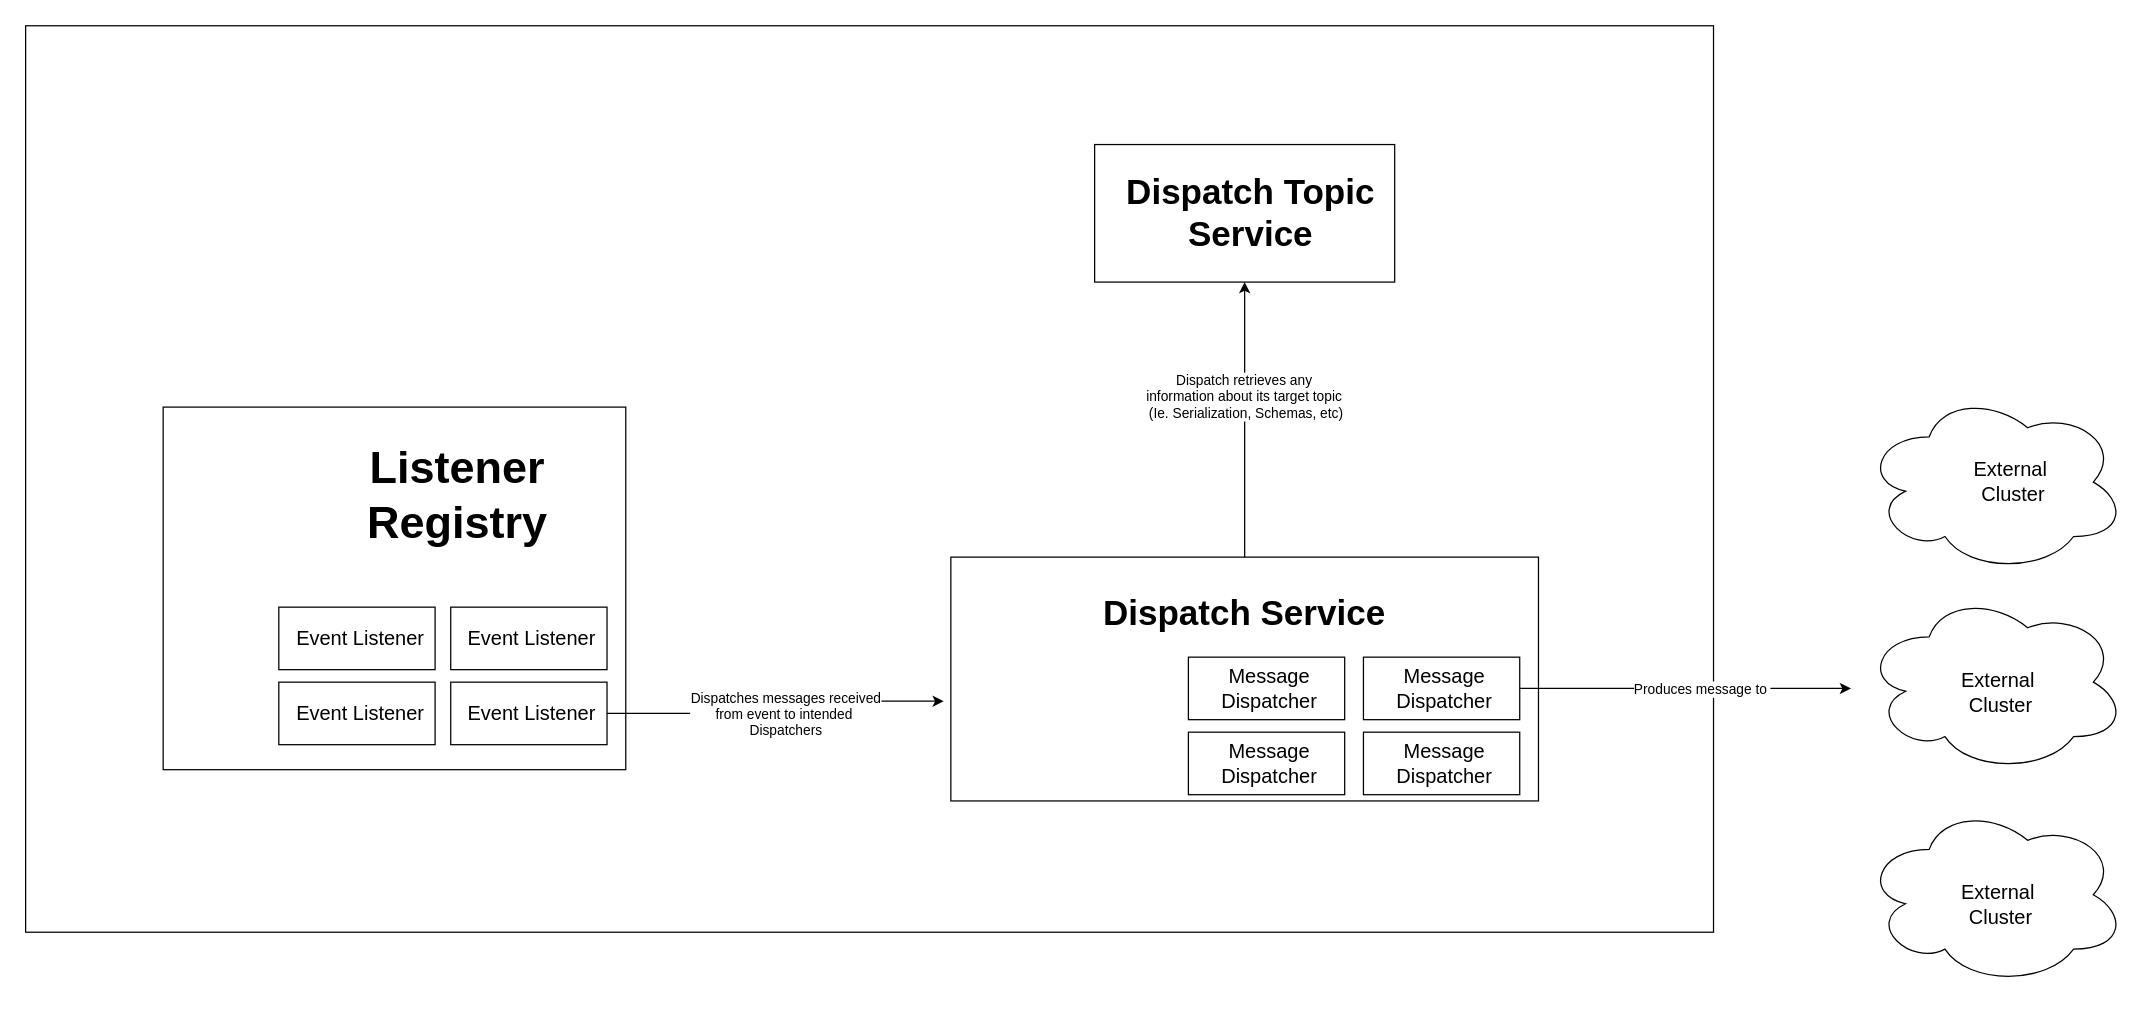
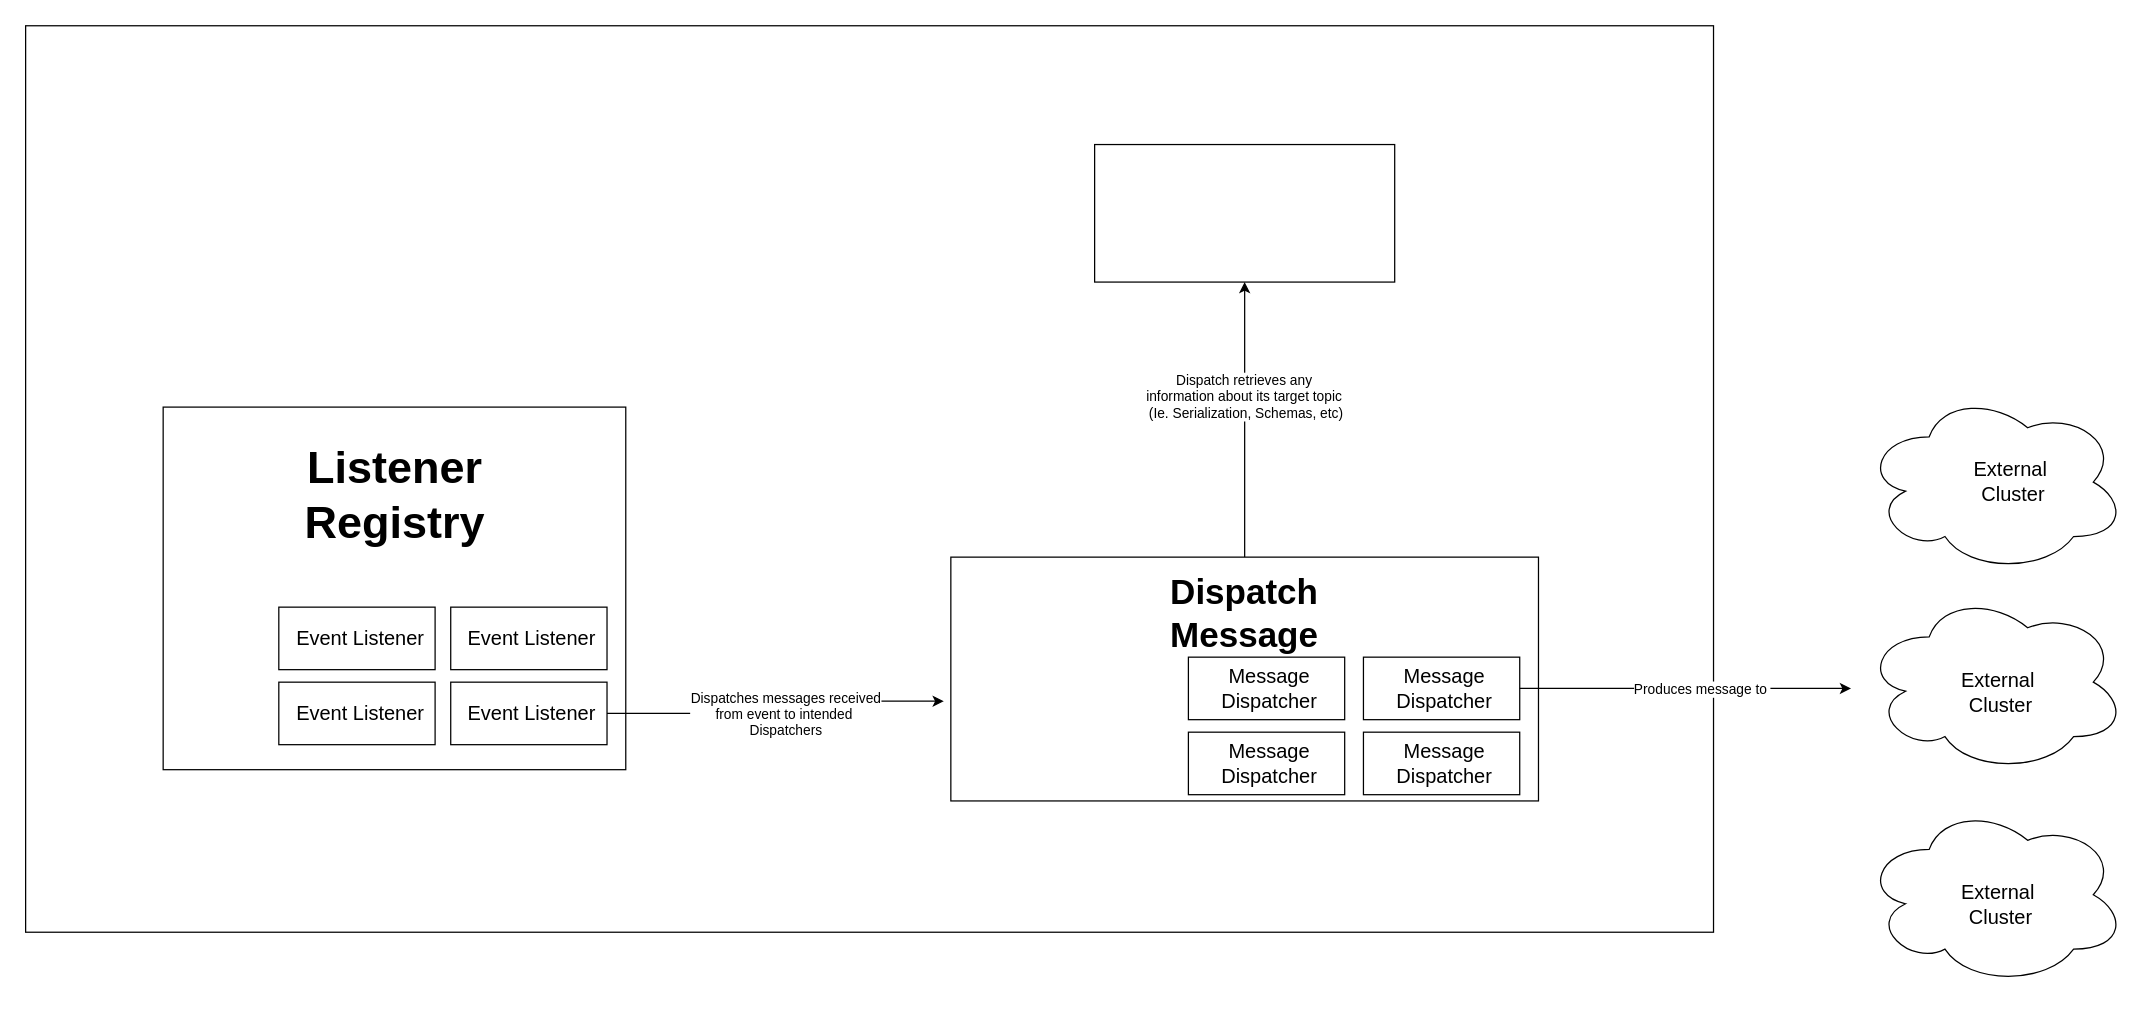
(1251, 213) -> none
(457, 494) -> (394, 494)
(1244, 613) -> (1244, 613)
